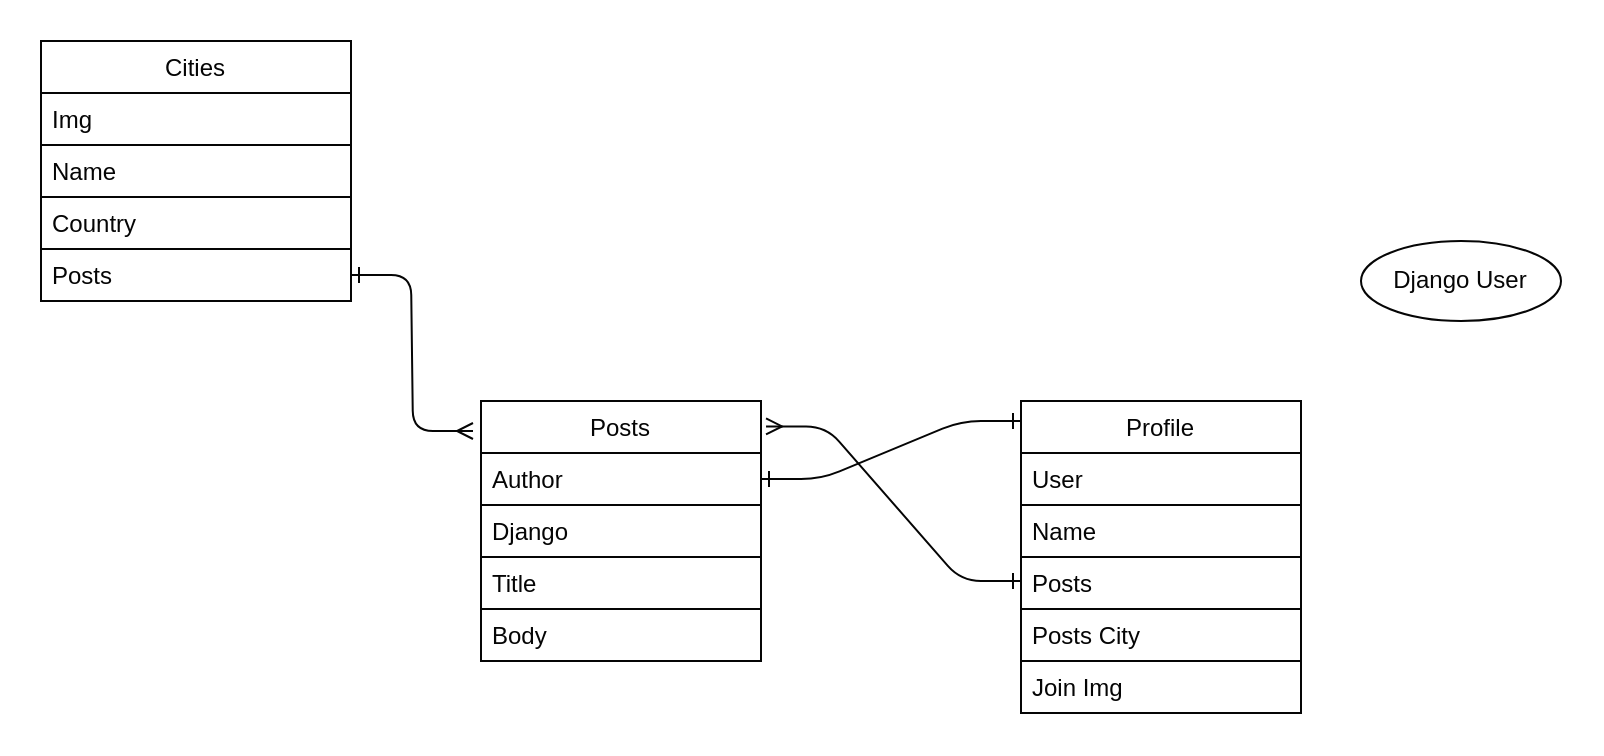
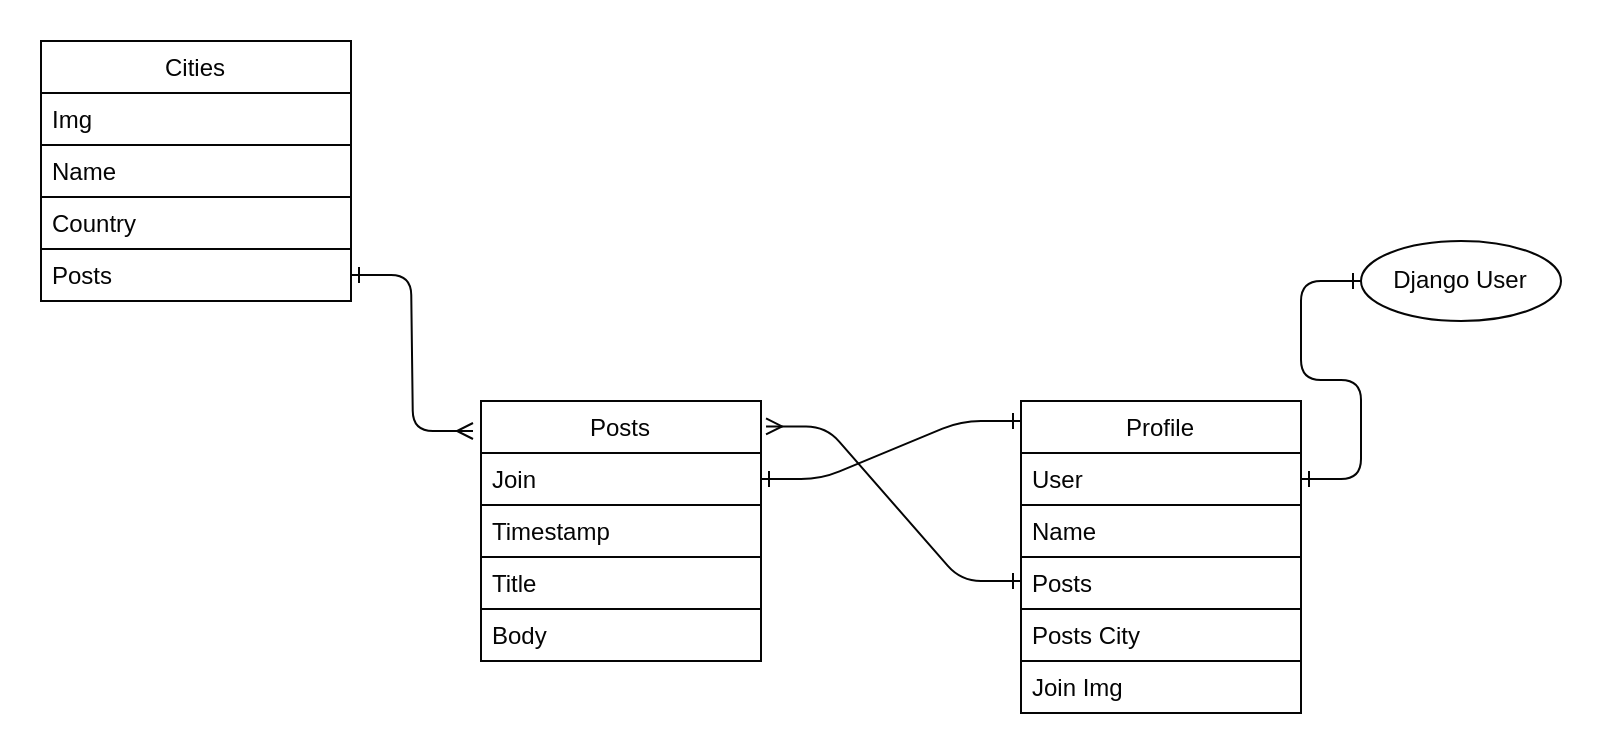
none -> (1331, 380)
(532, 480) -> (516, 480)
(532, 532) -> (549, 532)
